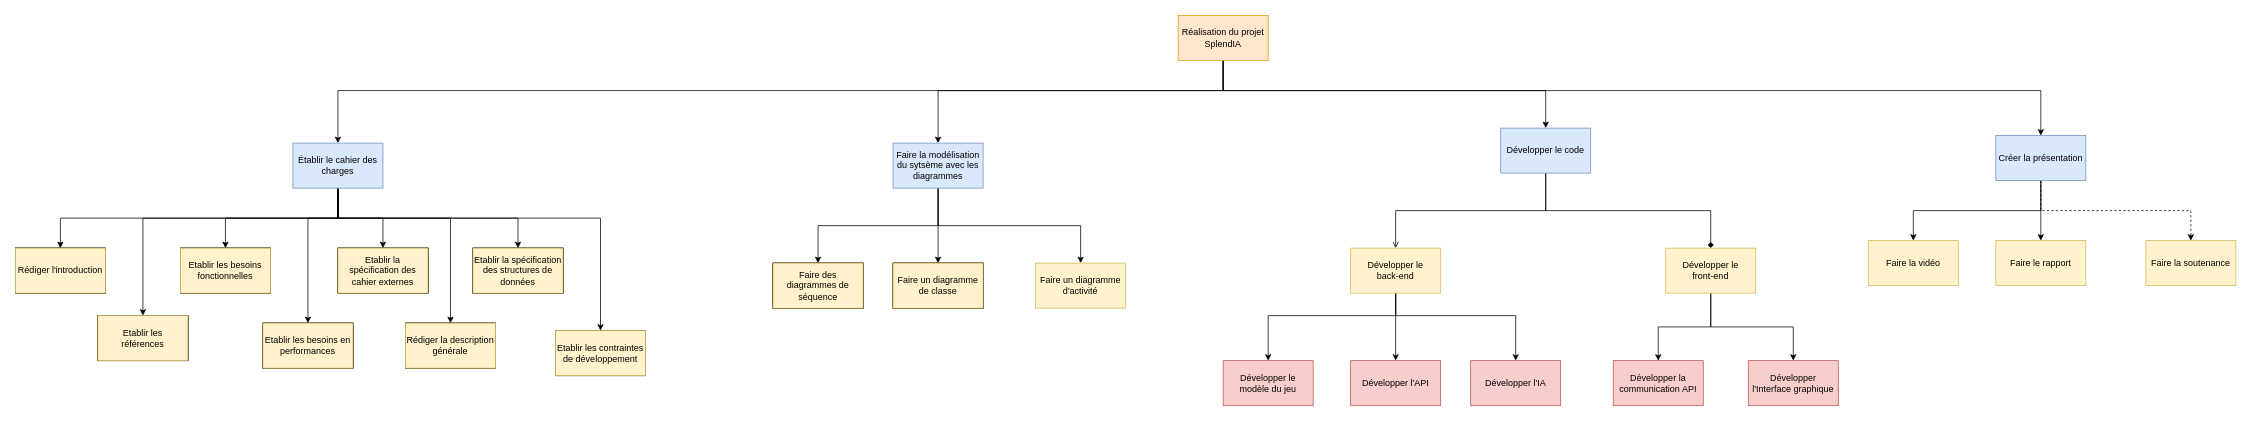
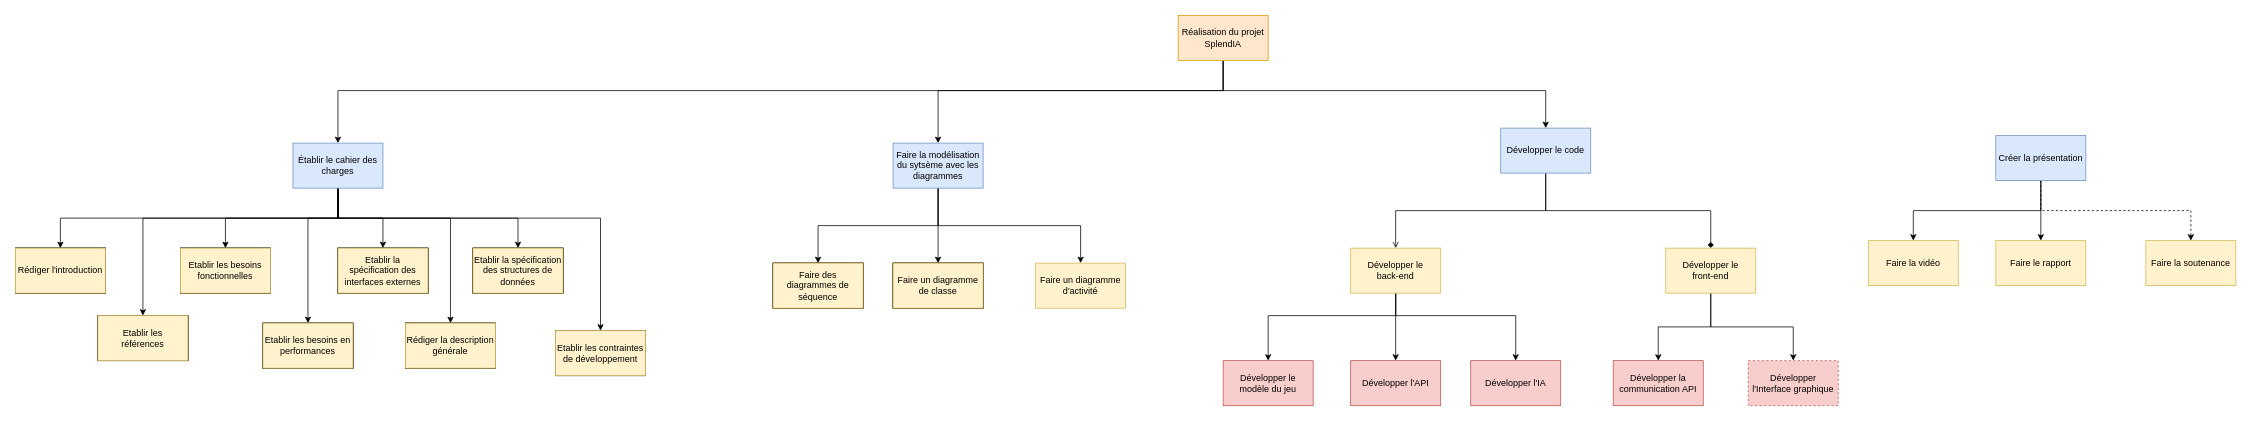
(1813, 90) -> none
(383, 270) -> (383, 270)
(1793, 383) -> (1793, 383)
